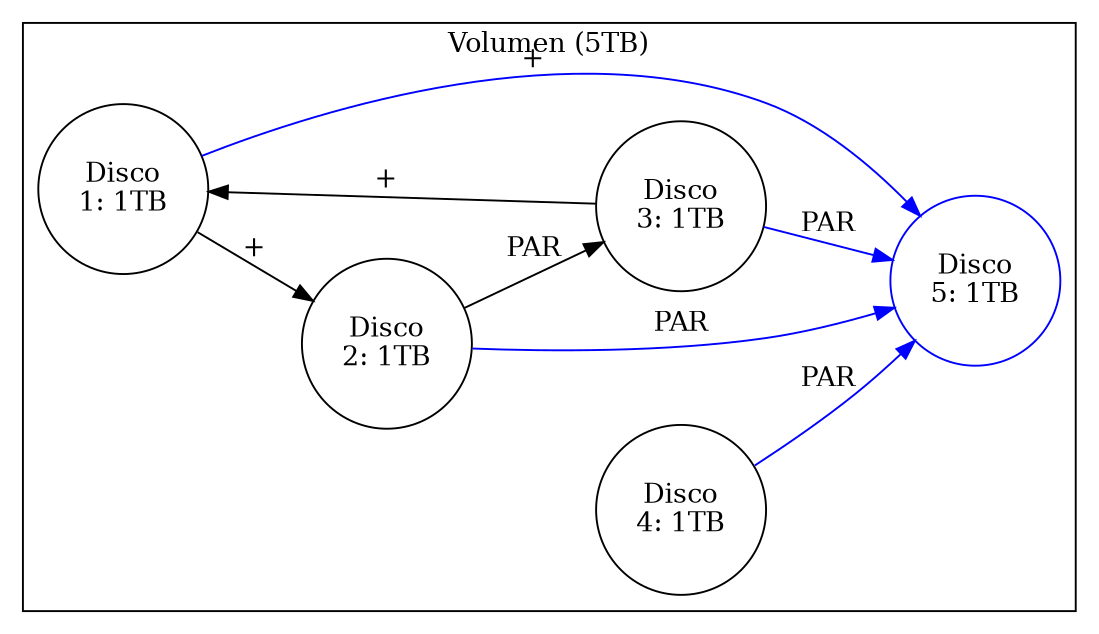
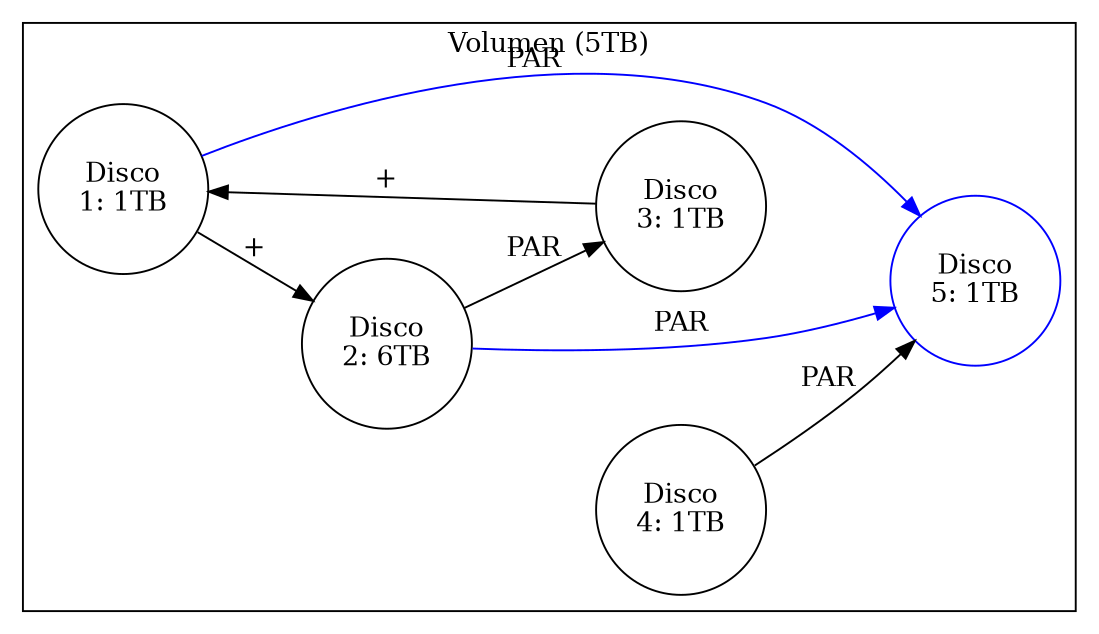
(534, 60) -> (534, 60)
(819, 241) -> none
(387, 344) -> (387, 344)
(830, 413) -> (830, 413)
